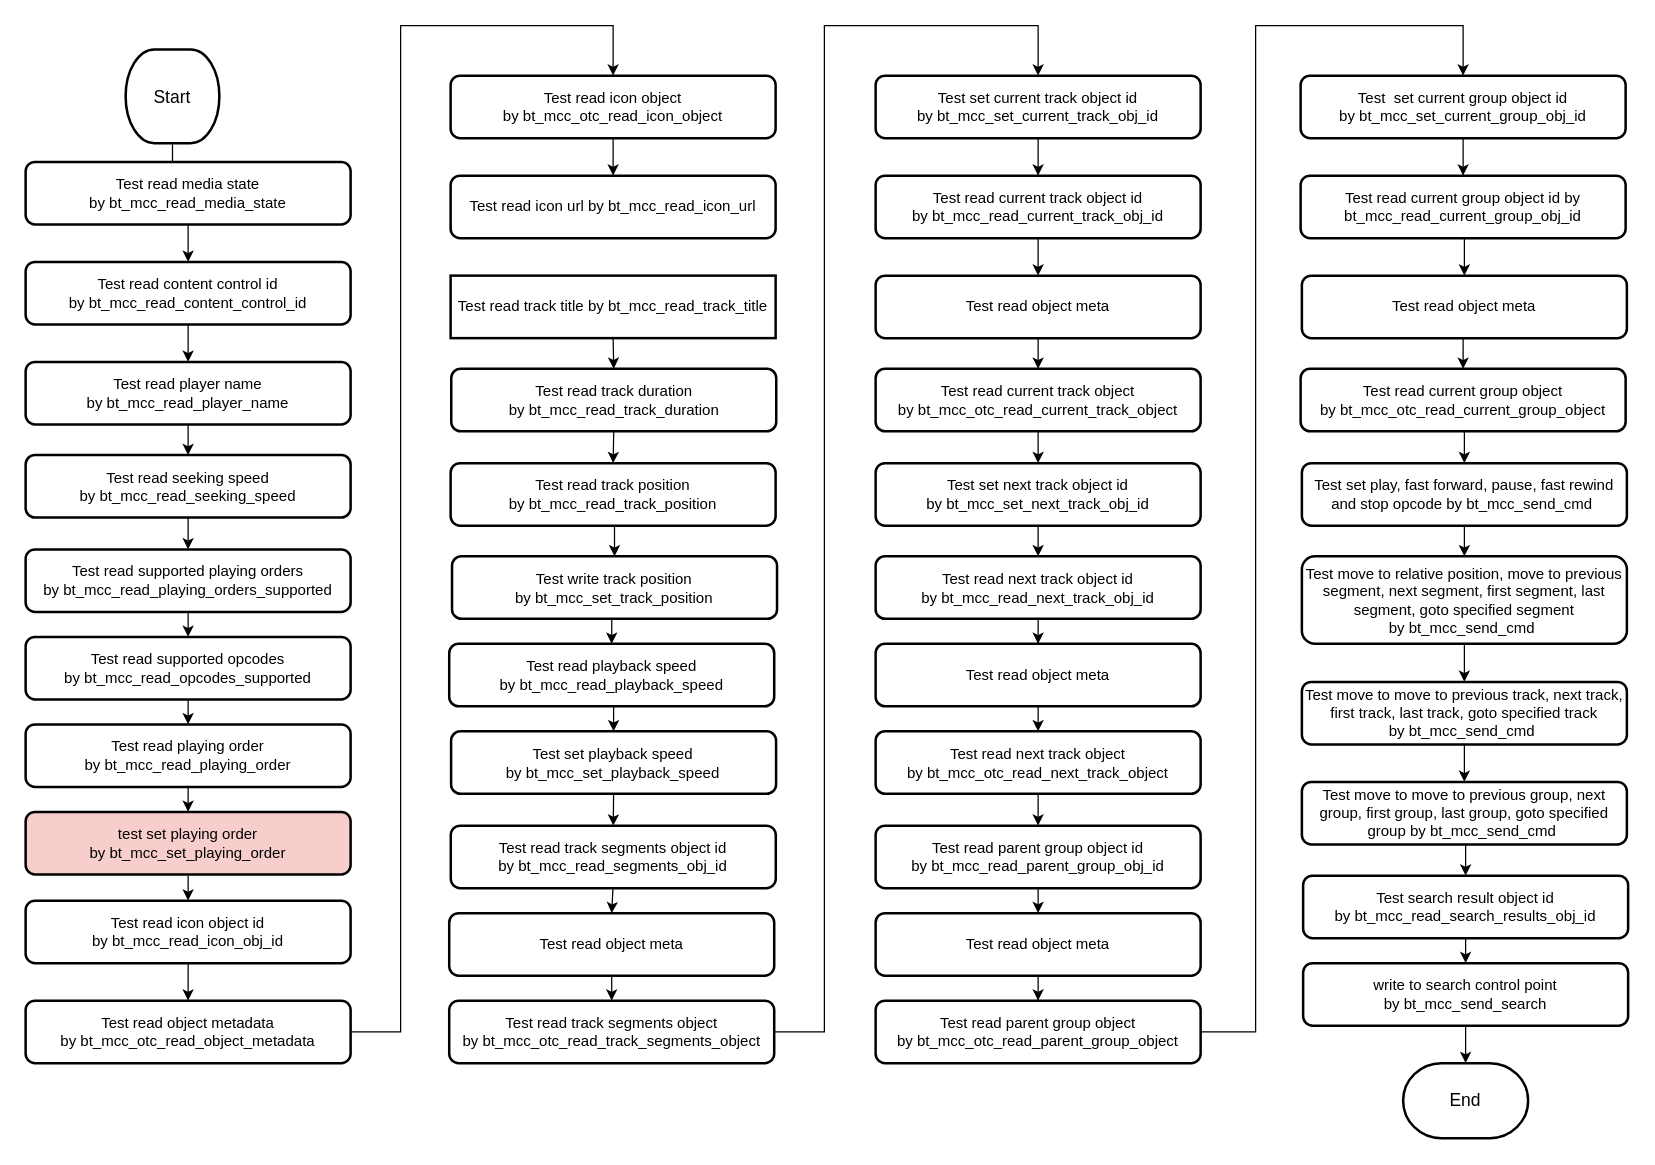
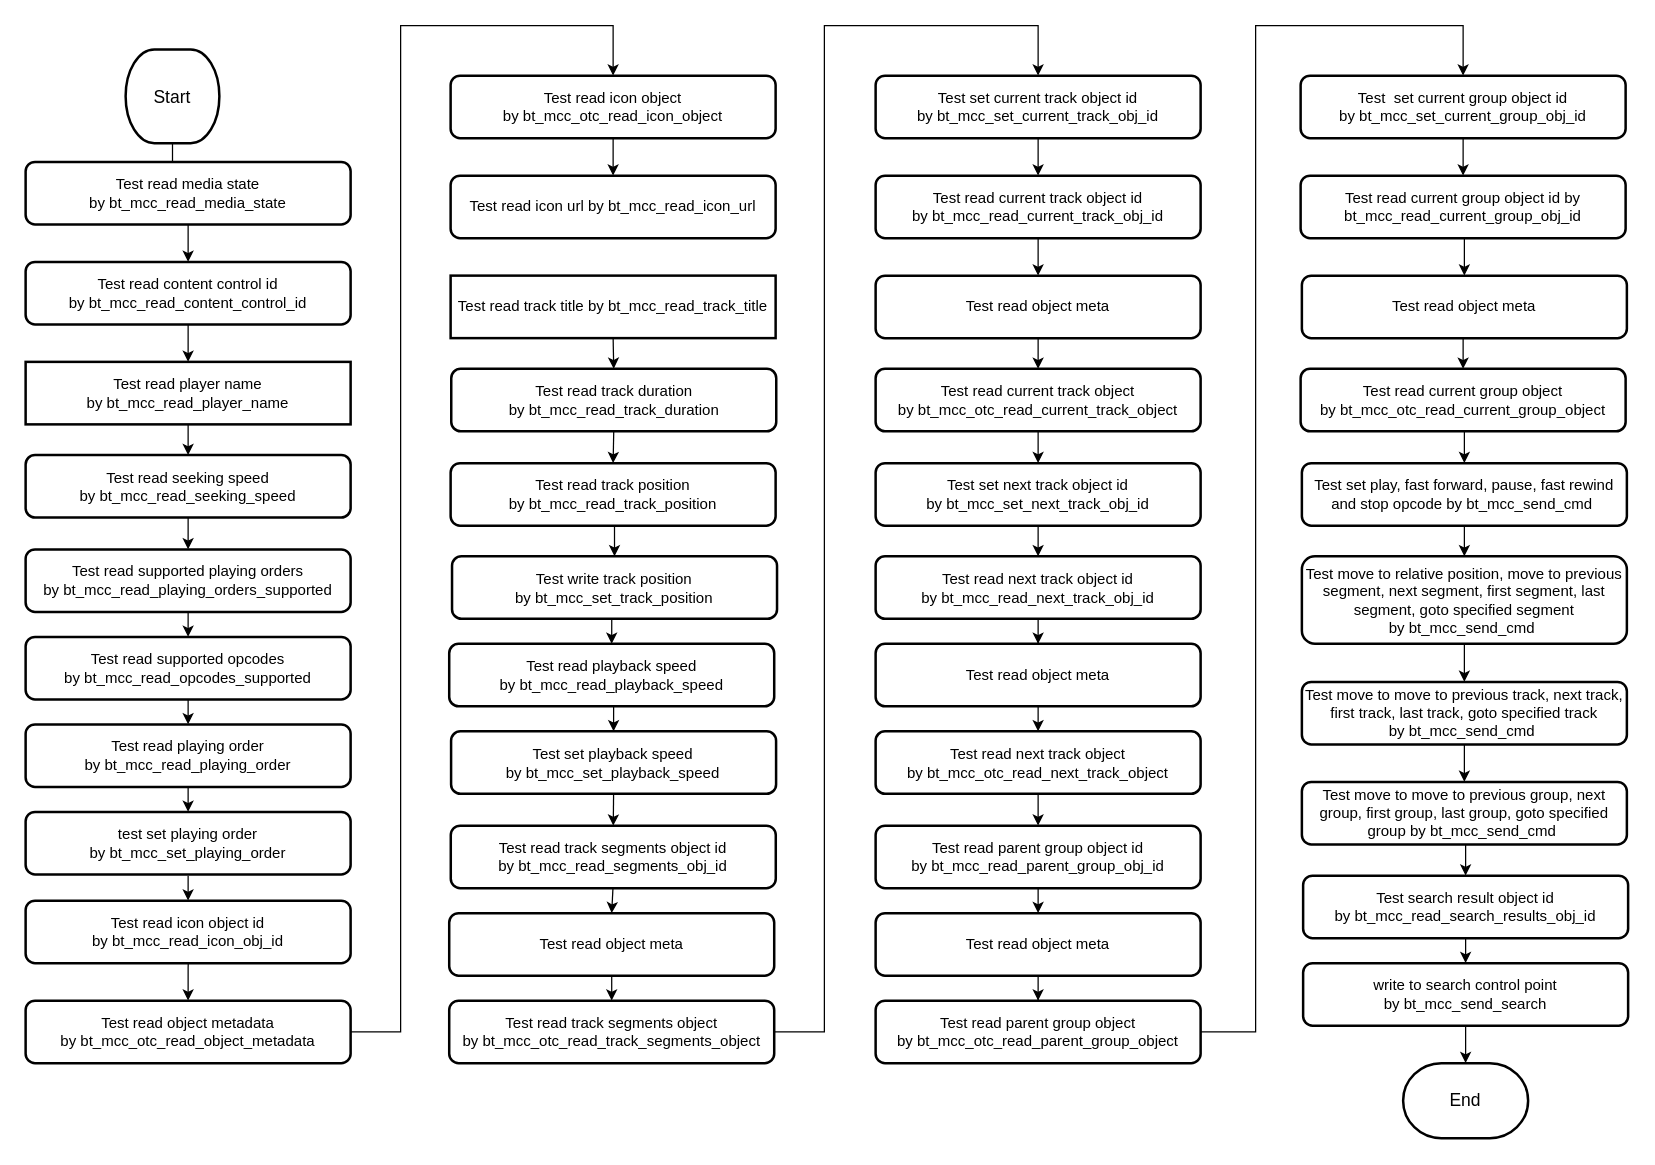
(188, 393) -> (188, 393)
(188, 843) -> (188, 843)
